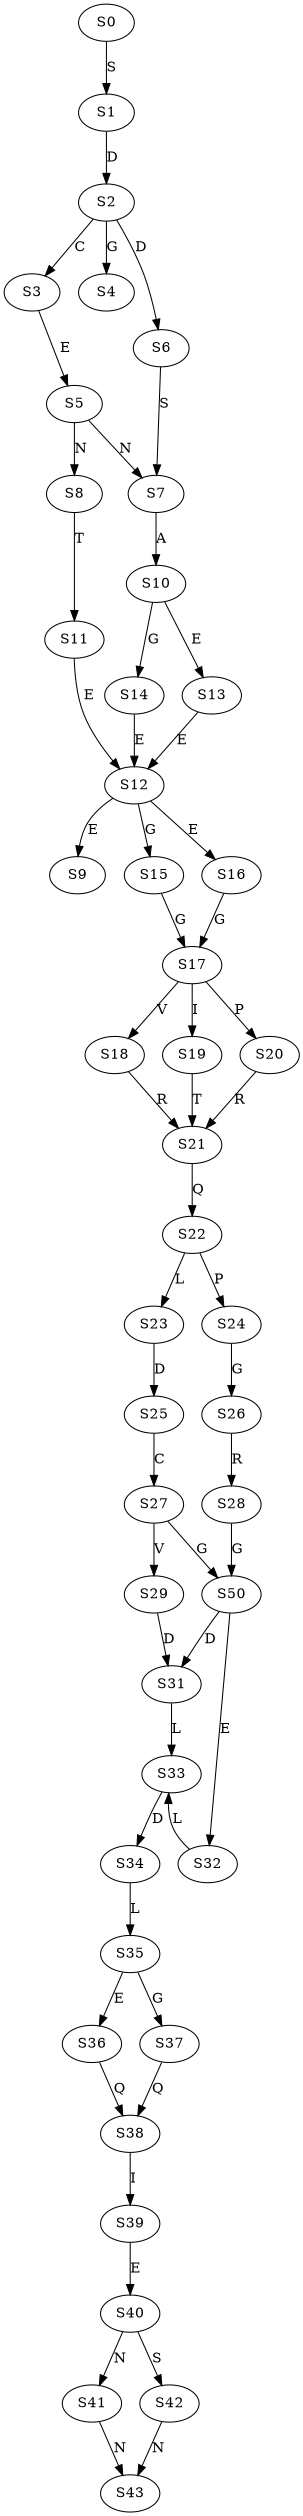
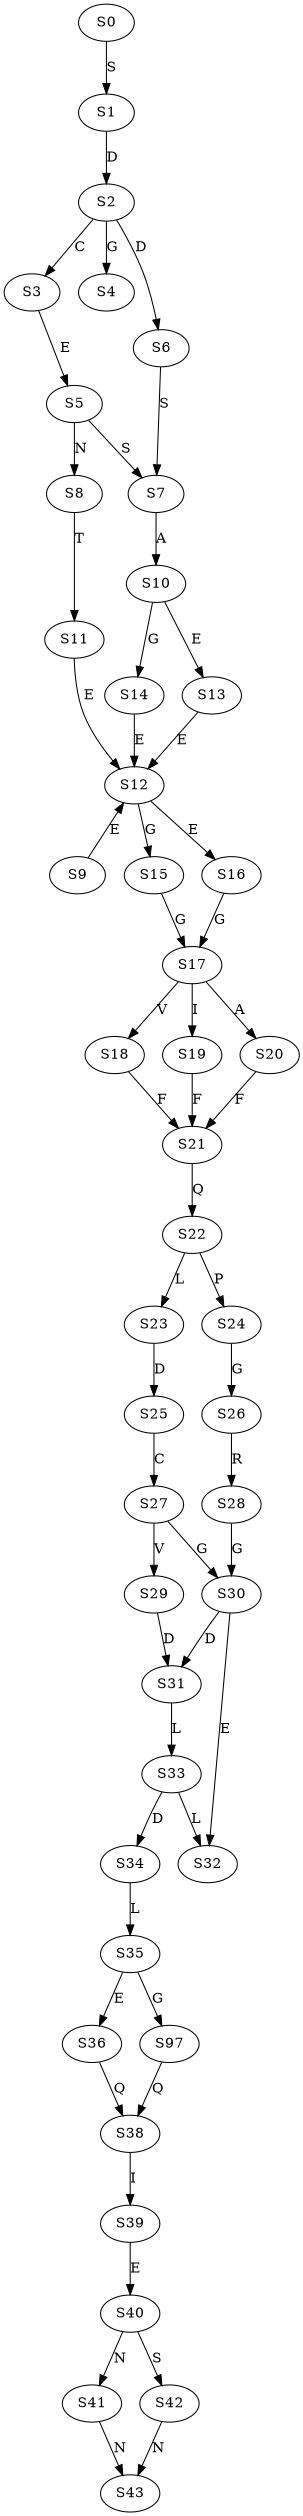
(126, 449) -> (126, 449)
(91, 818) -> (103, 835)
(240, 1010) -> (240, 1010)
(162, 1100) -> (162, 1100)
(197, 1100) -> (197, 1100)
(240, 1100) -> (240, 1100)
(231, 1594) -> (231, 1594)
(173, 1829) -> (188, 1814)
(169, 2044) -> (169, 2044)
